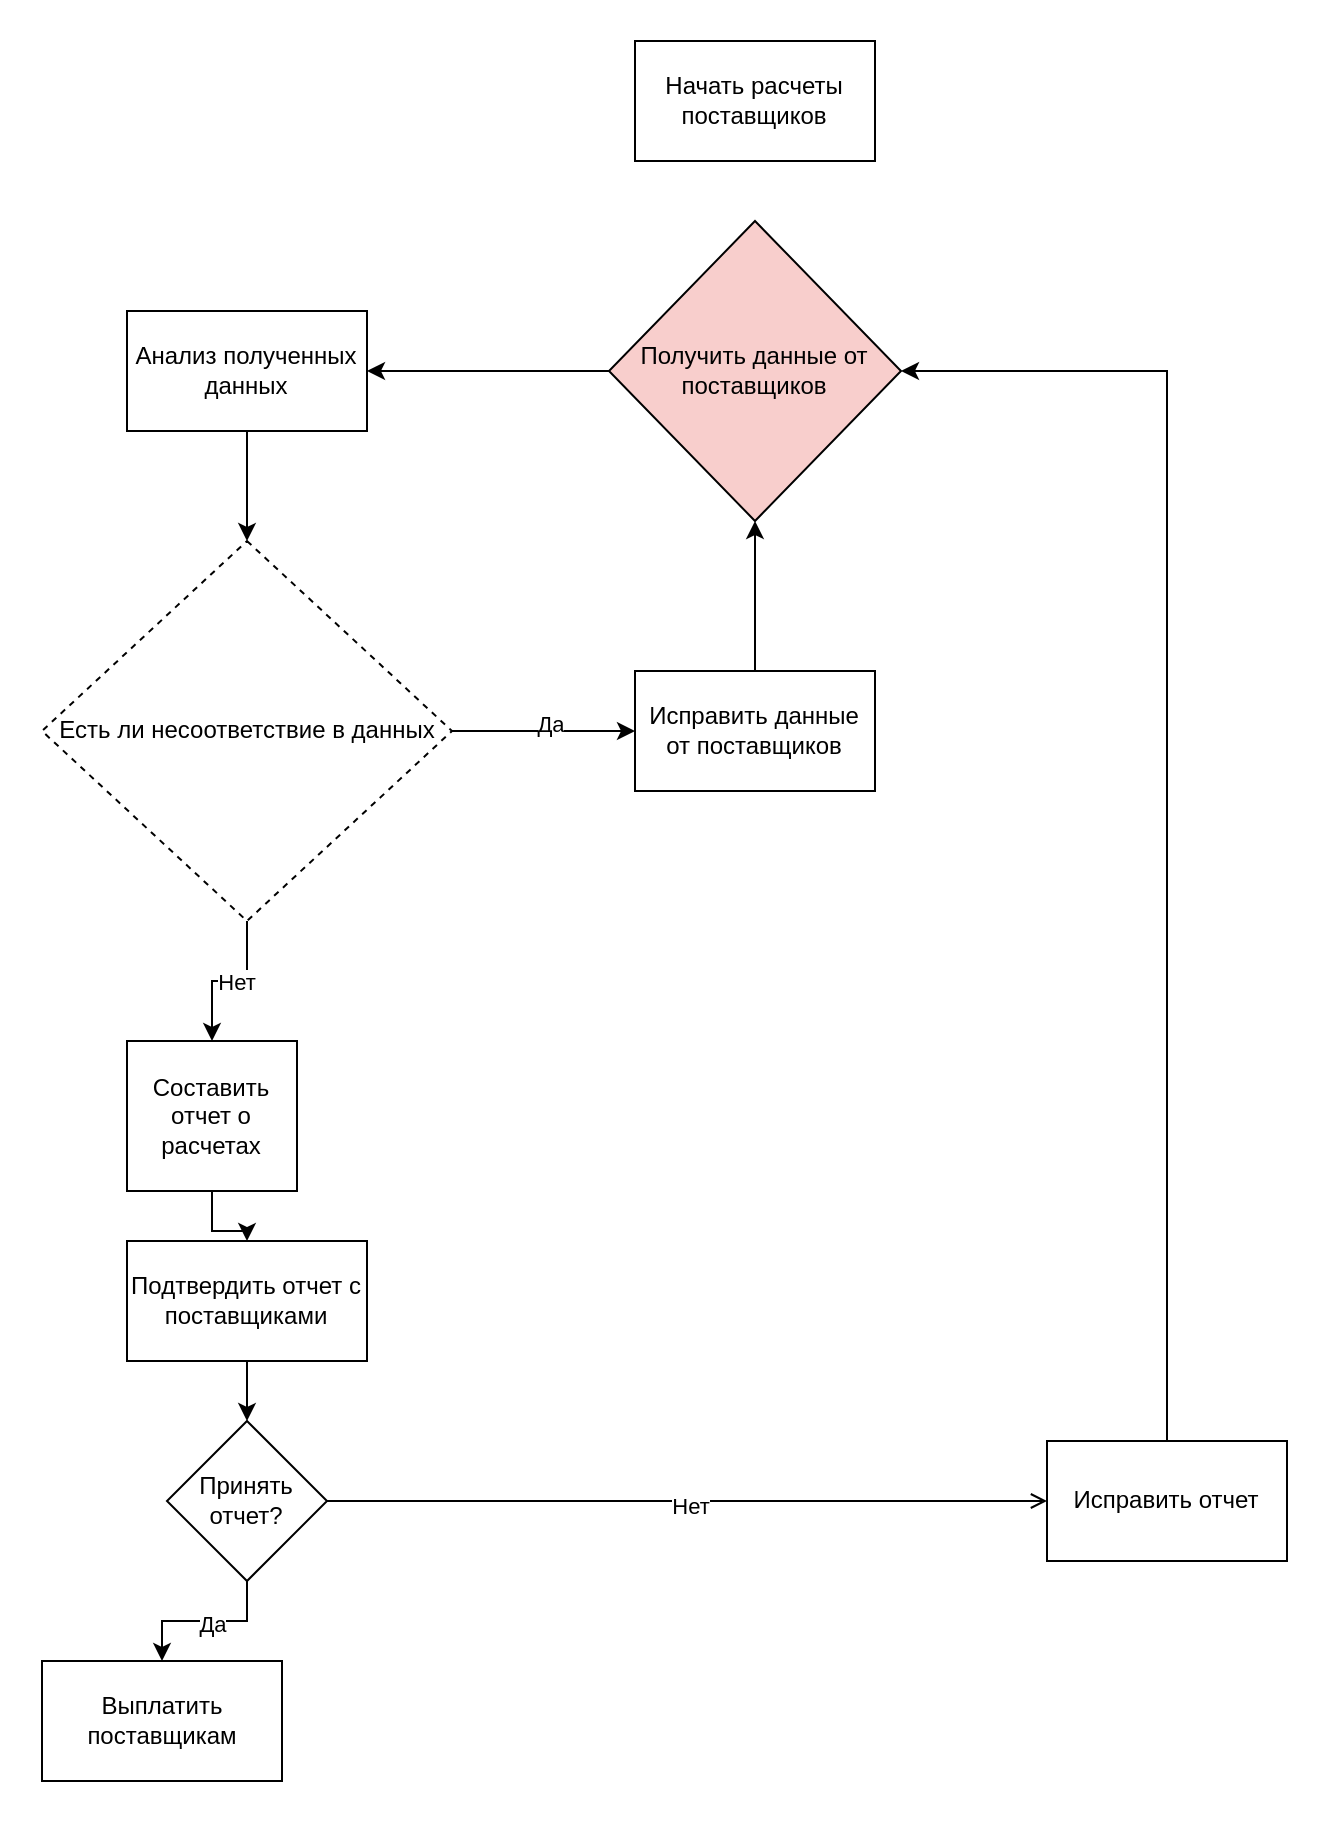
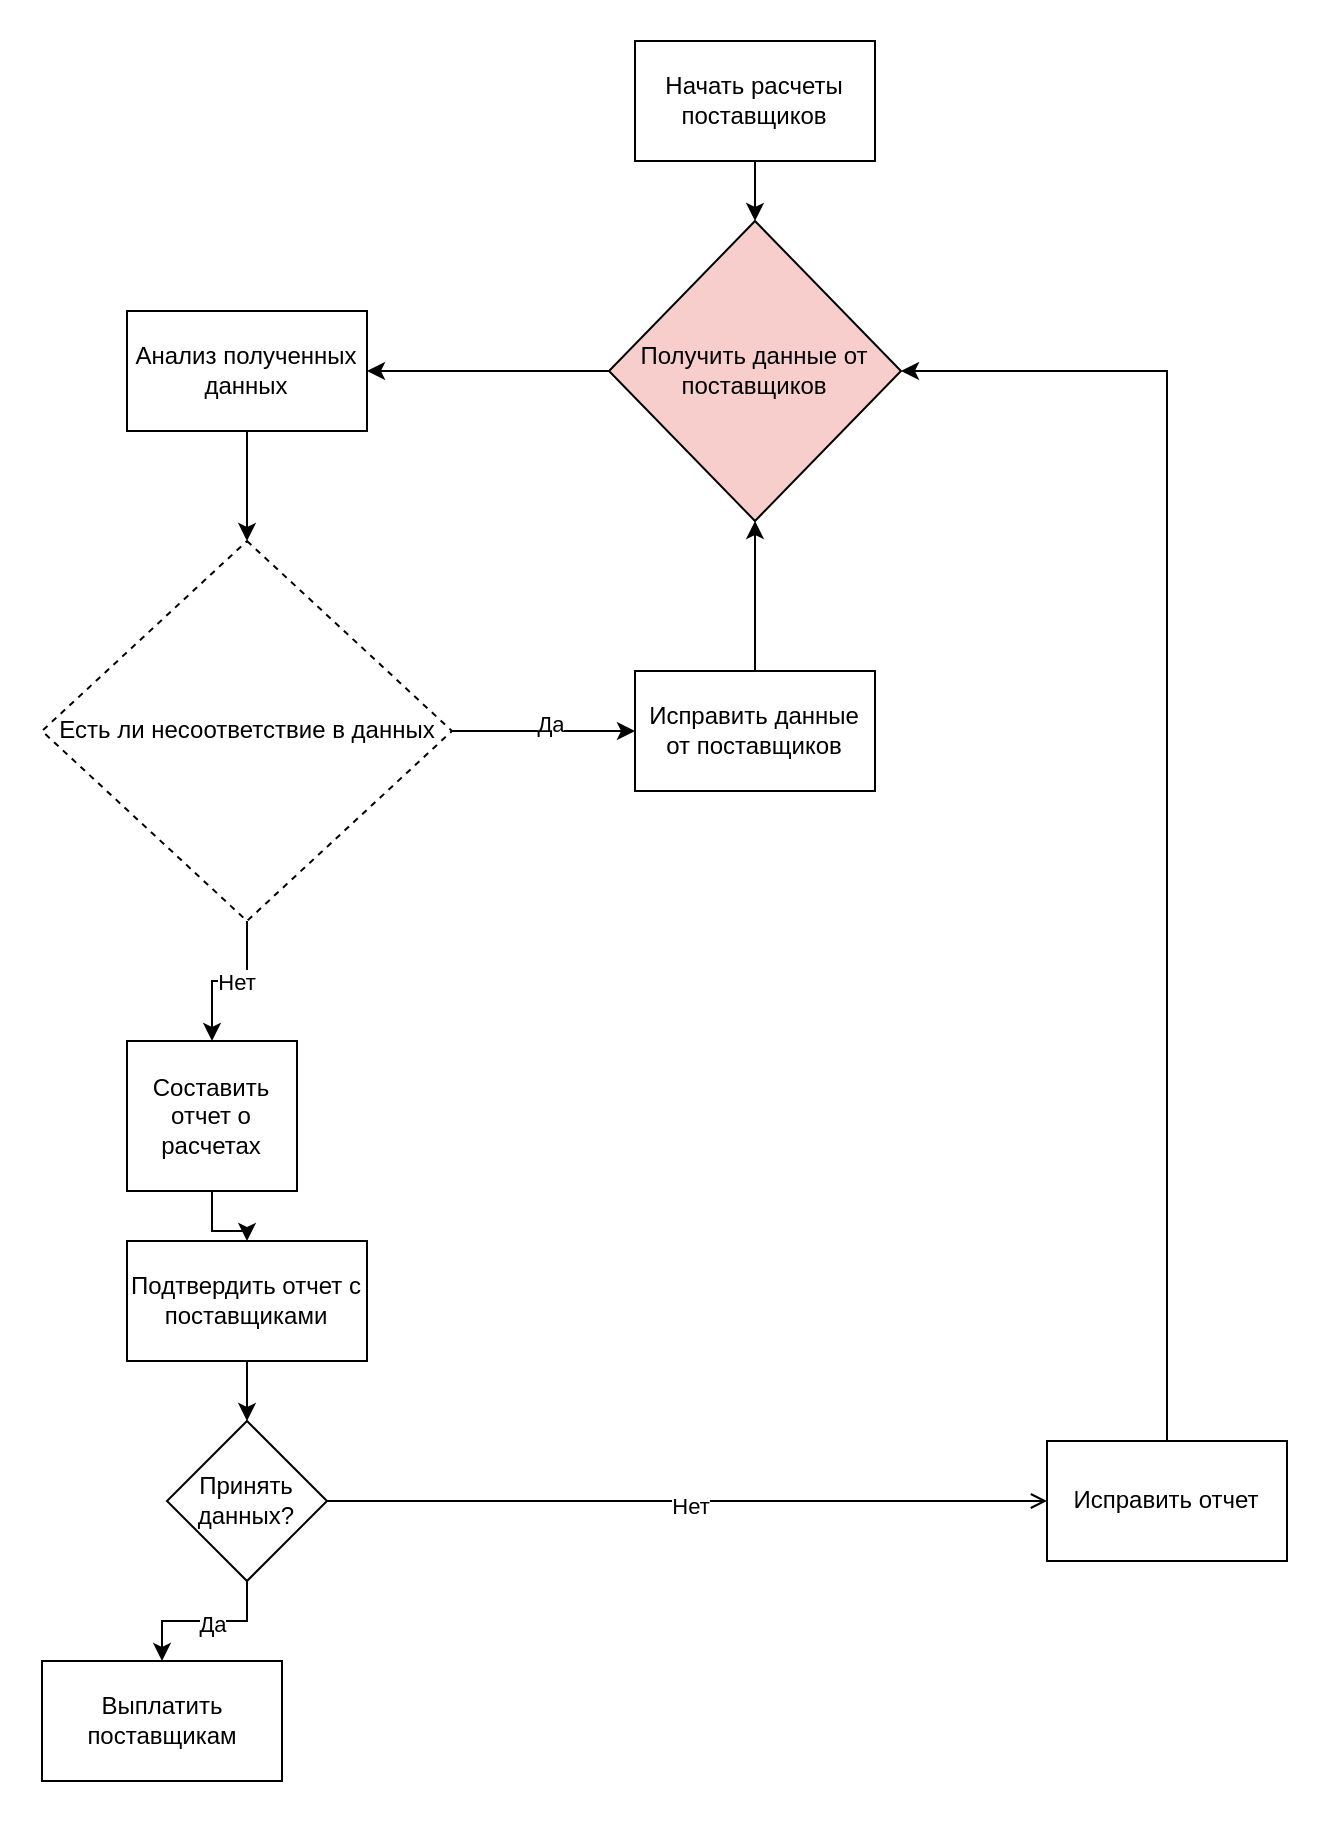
none -> (755, 198)
(247, 1501) -> (247, 1501)
